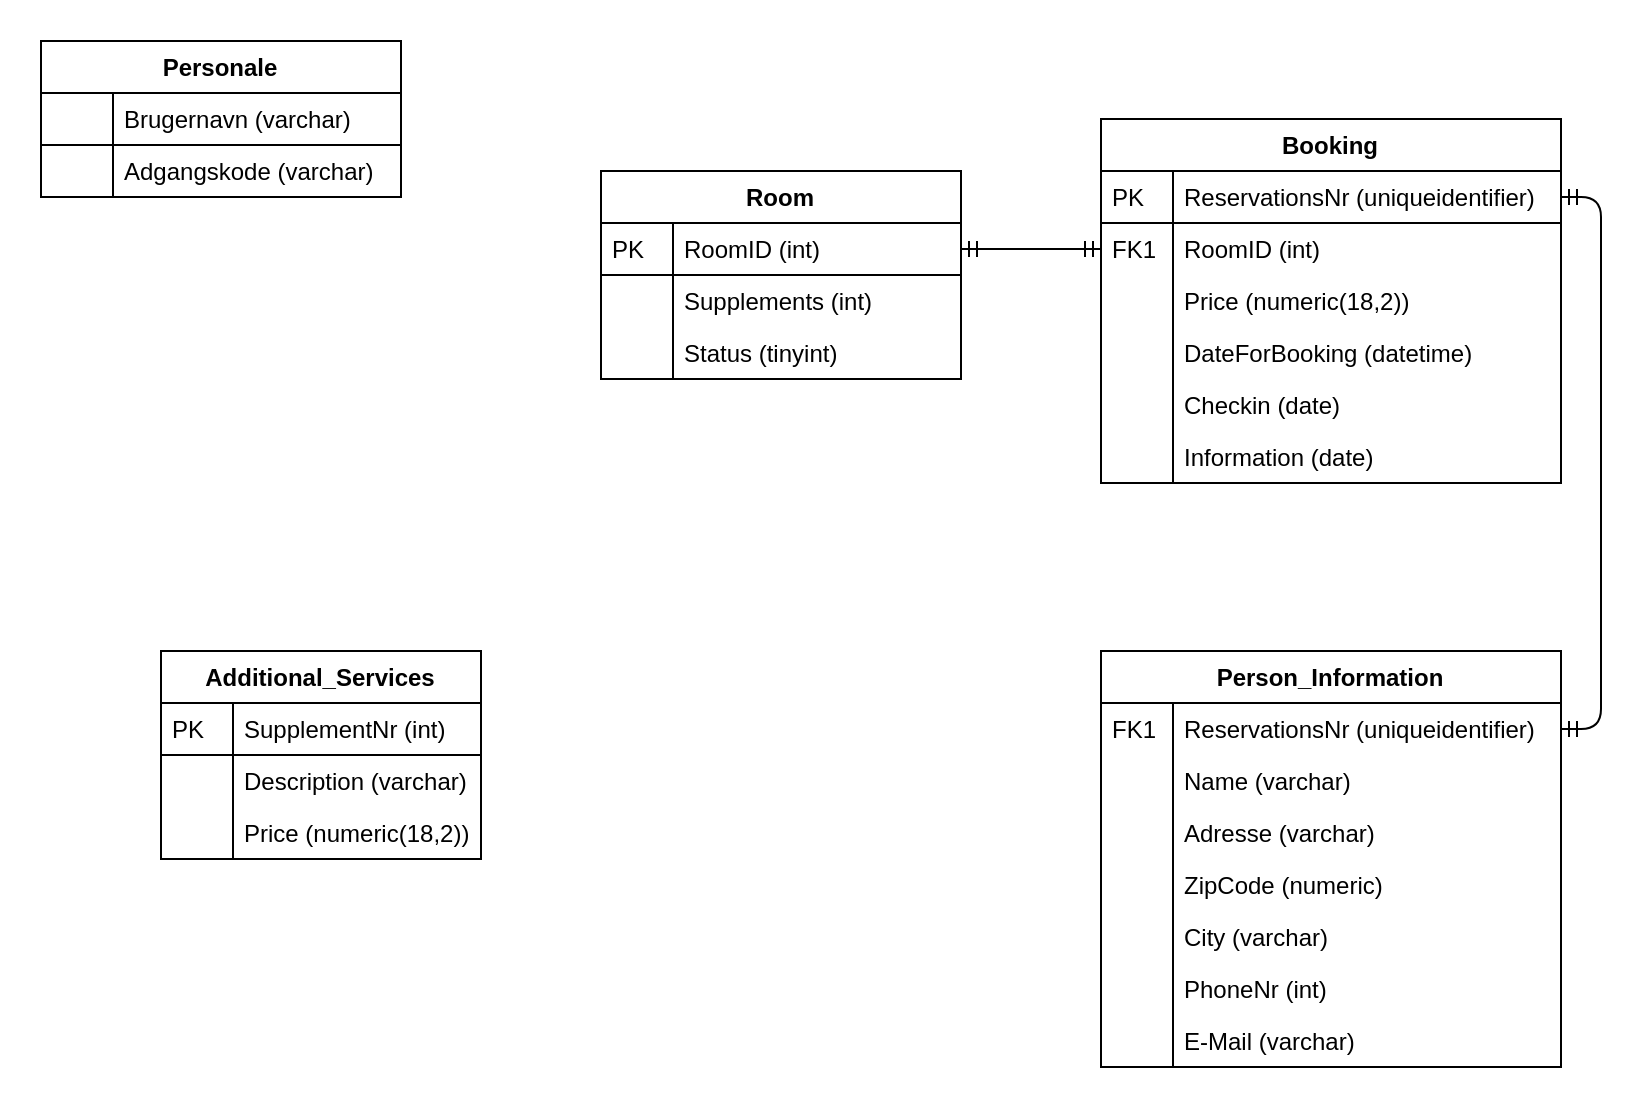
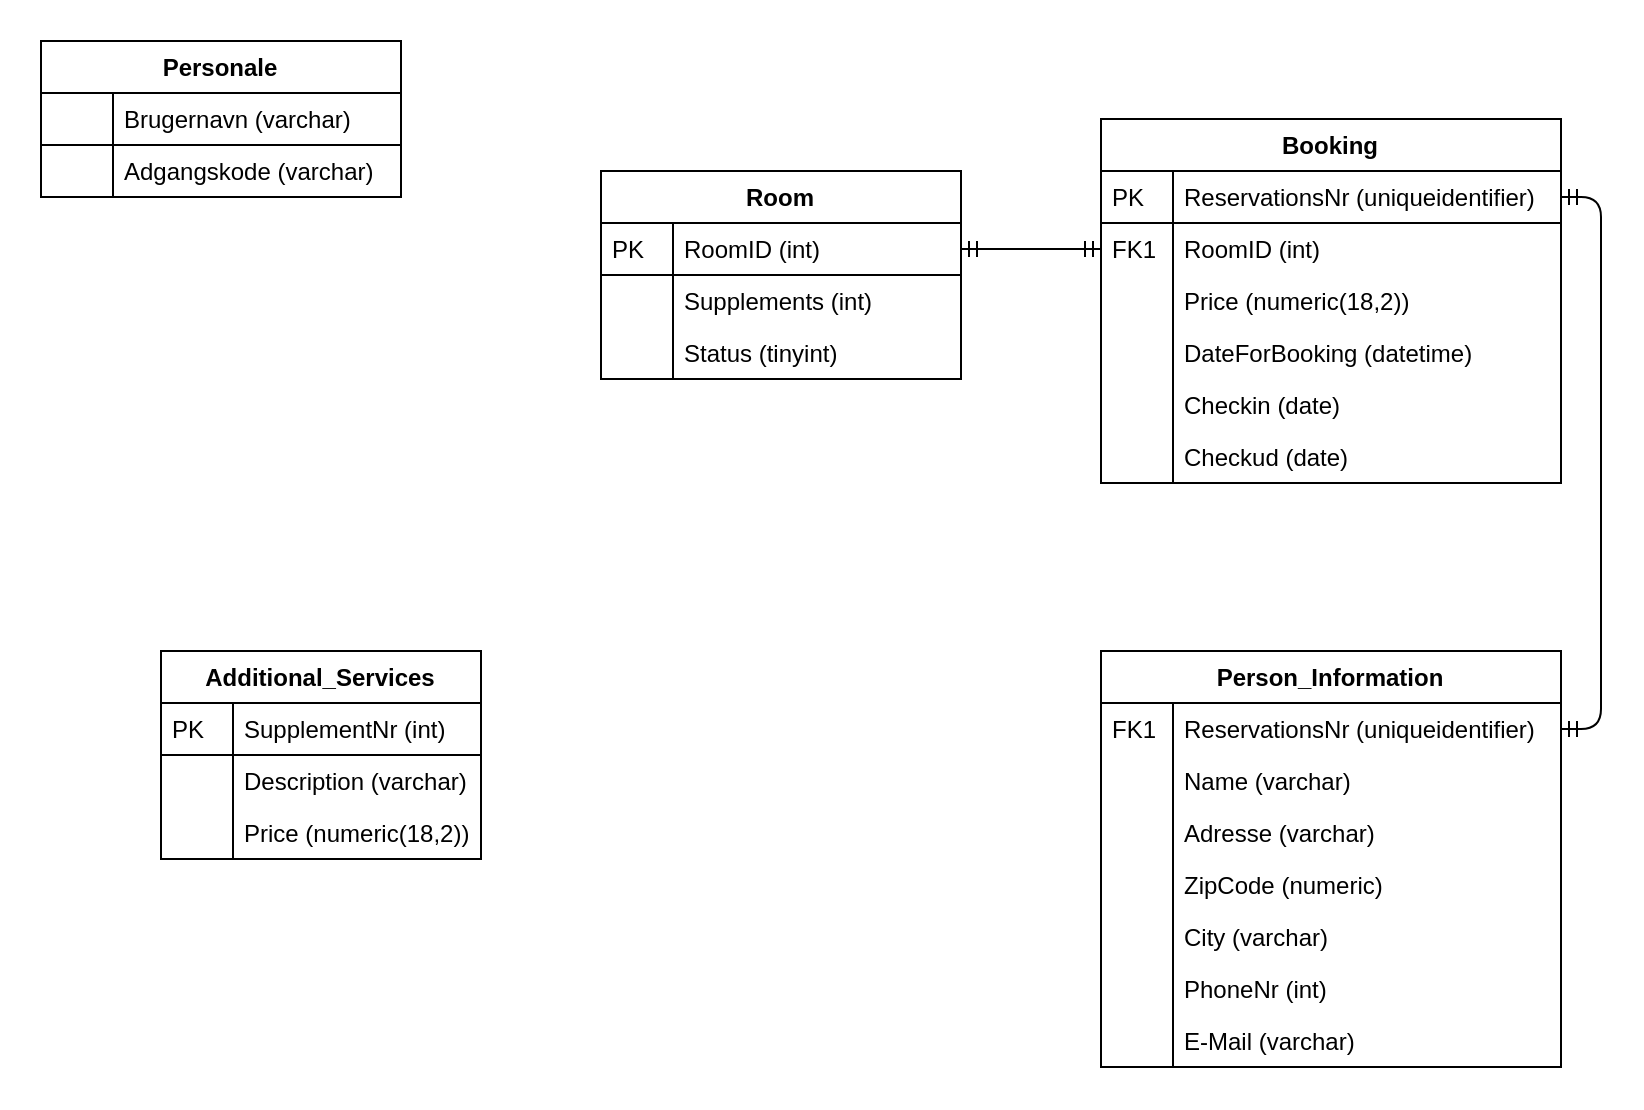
(1299, 458) -> (1275, 458)
